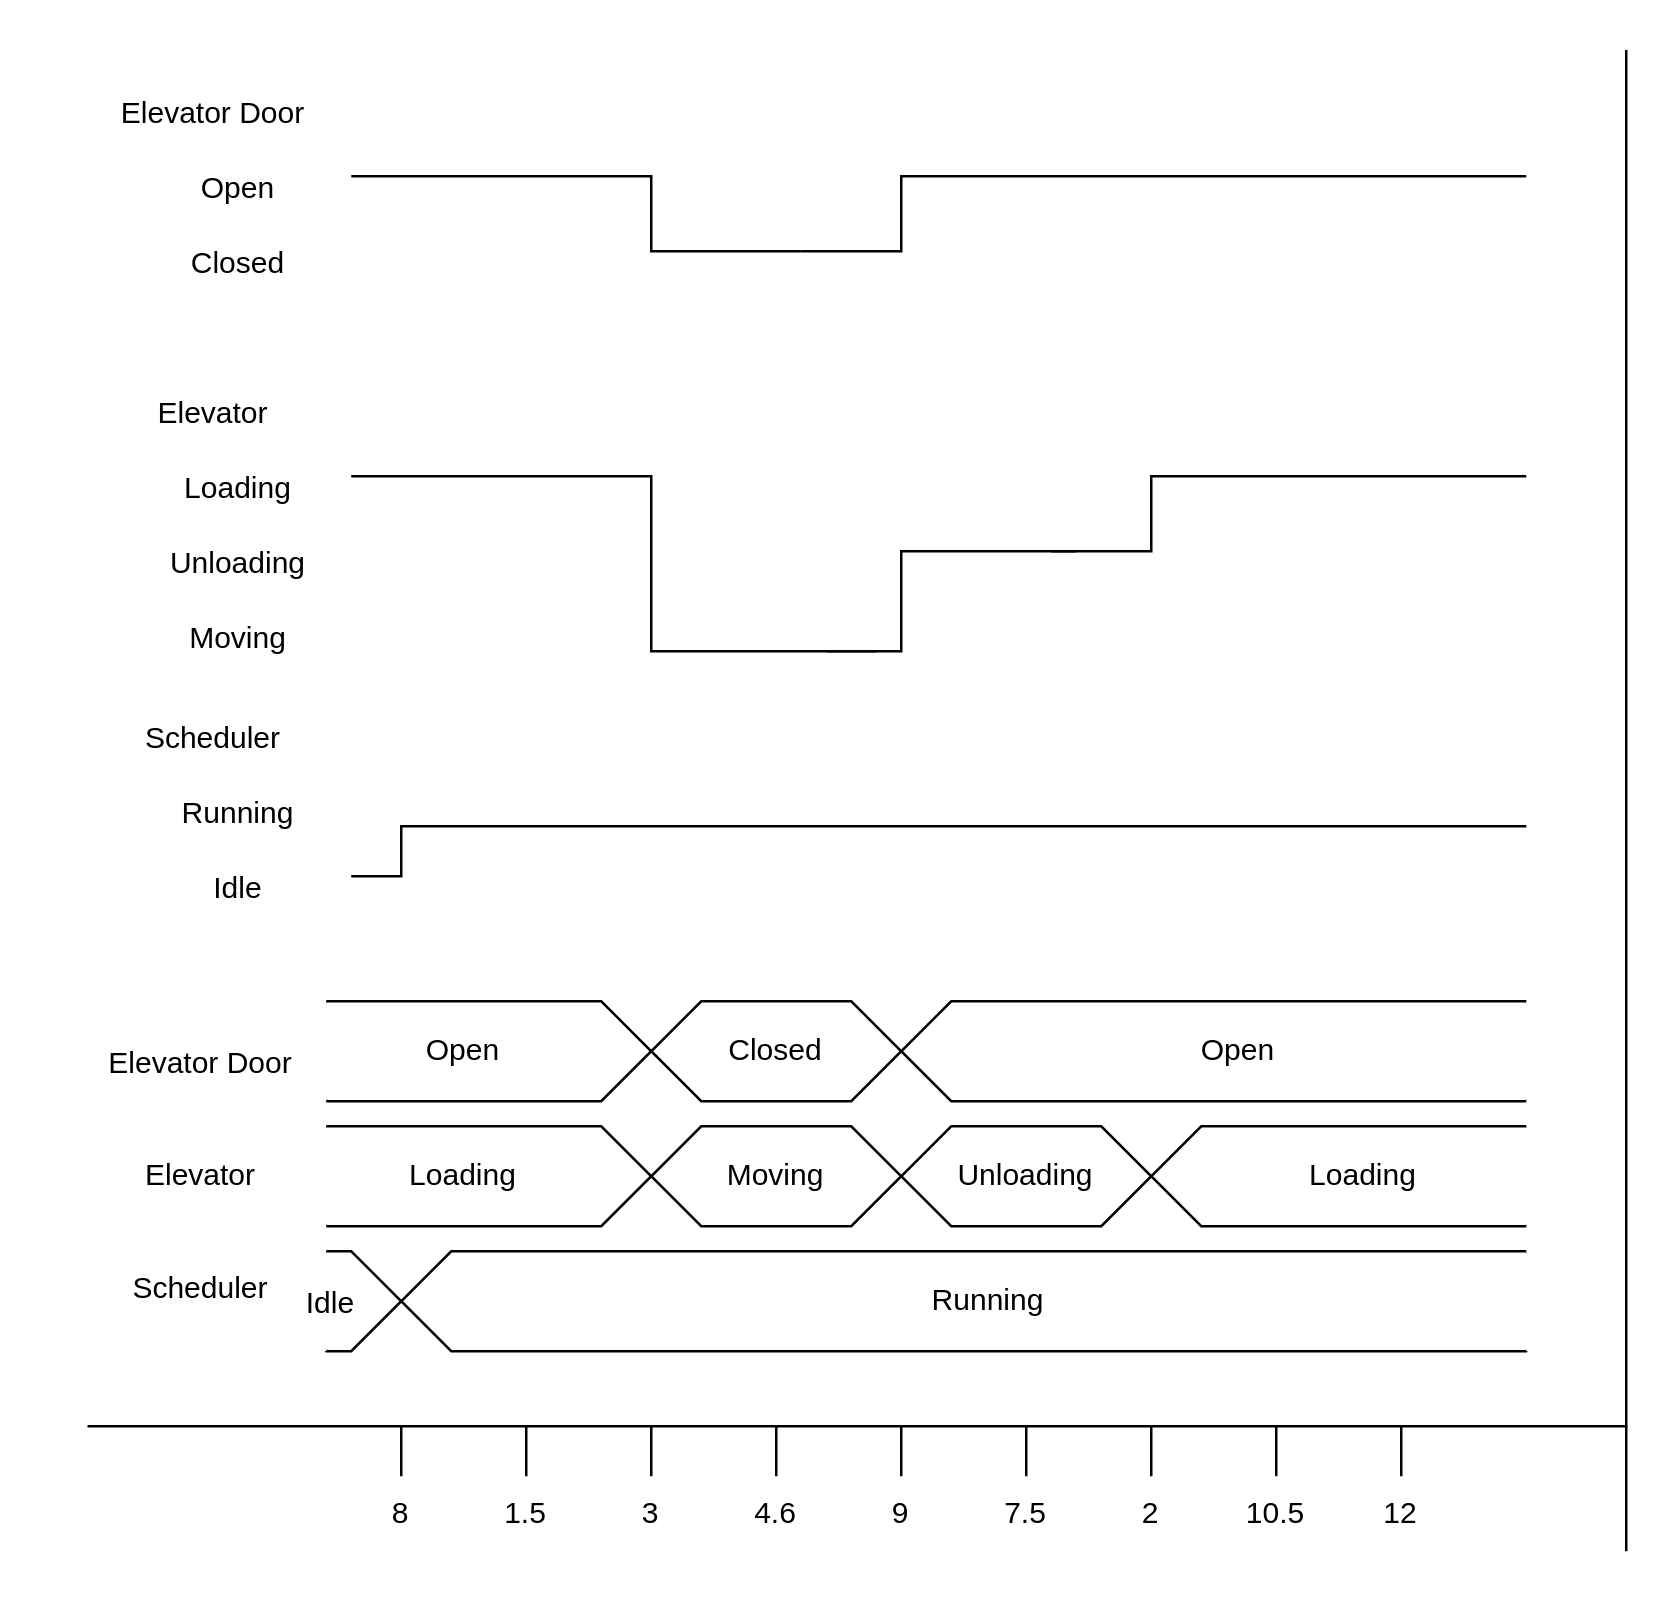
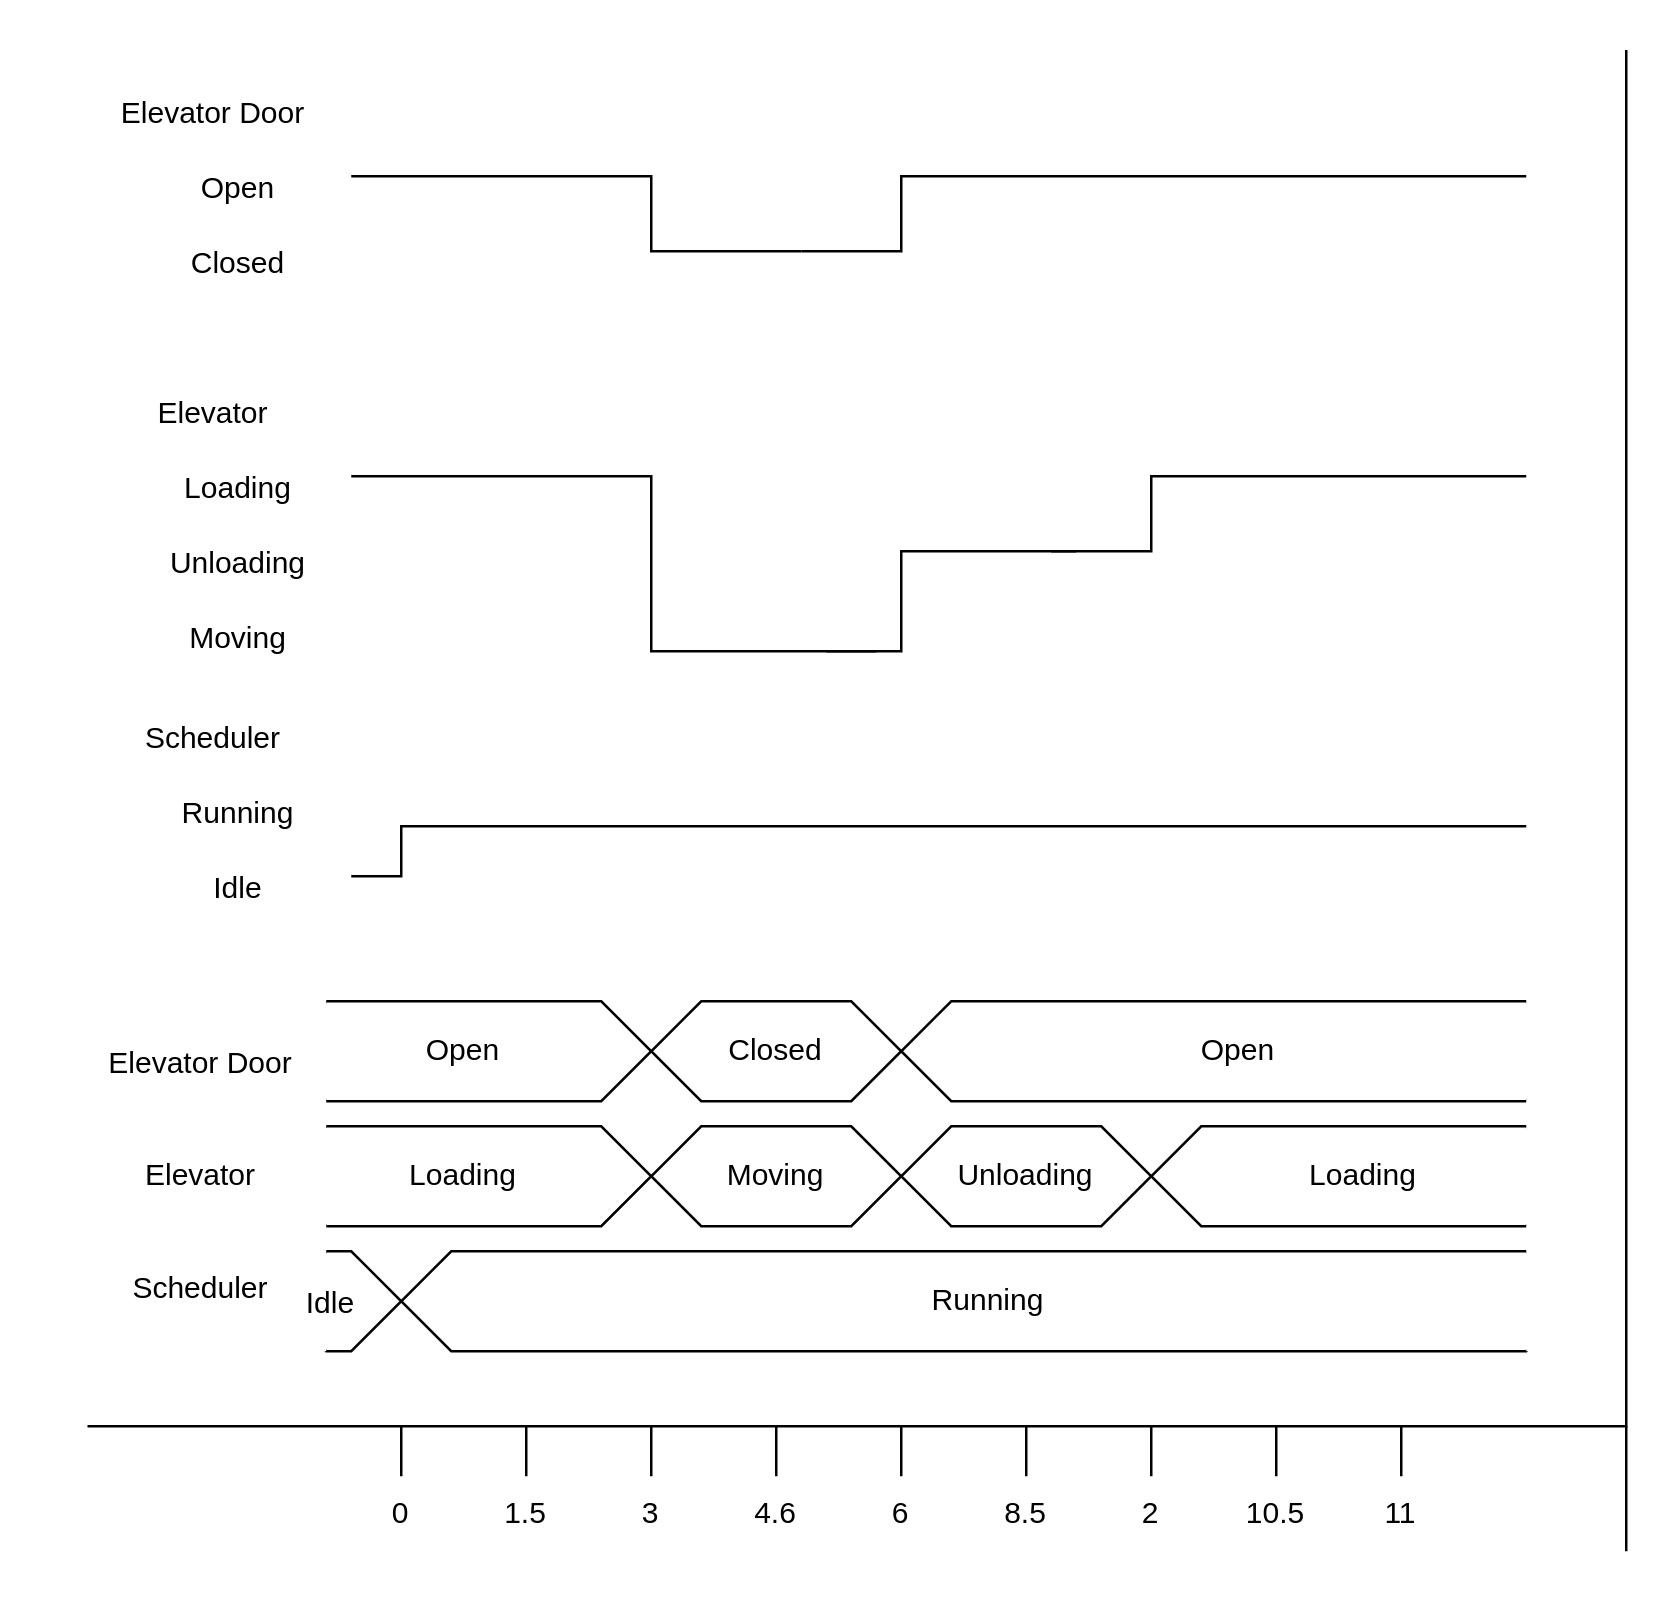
(401, 1514) -> (401, 1514)
(901, 1514) -> (901, 1514)
(1026, 1514) -> (1026, 1514)
(1401, 1514) -> (1401, 1514)
